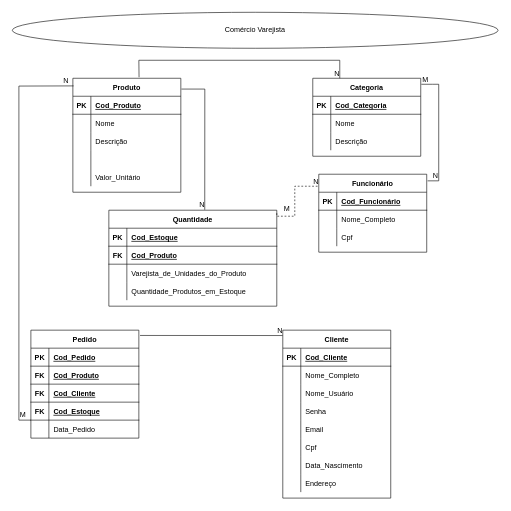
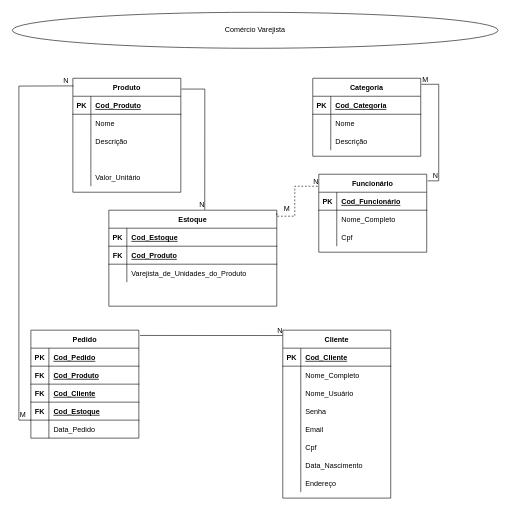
(247, 60) -> none
(193, 220) -> (193, 220)
(202, 291) -> none
